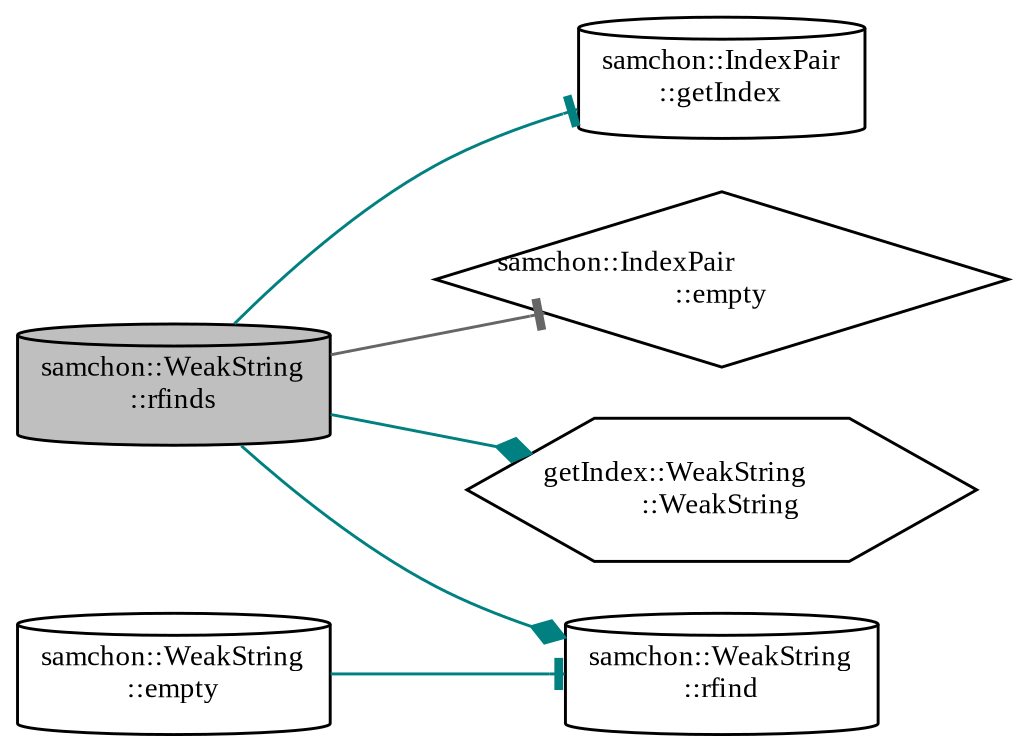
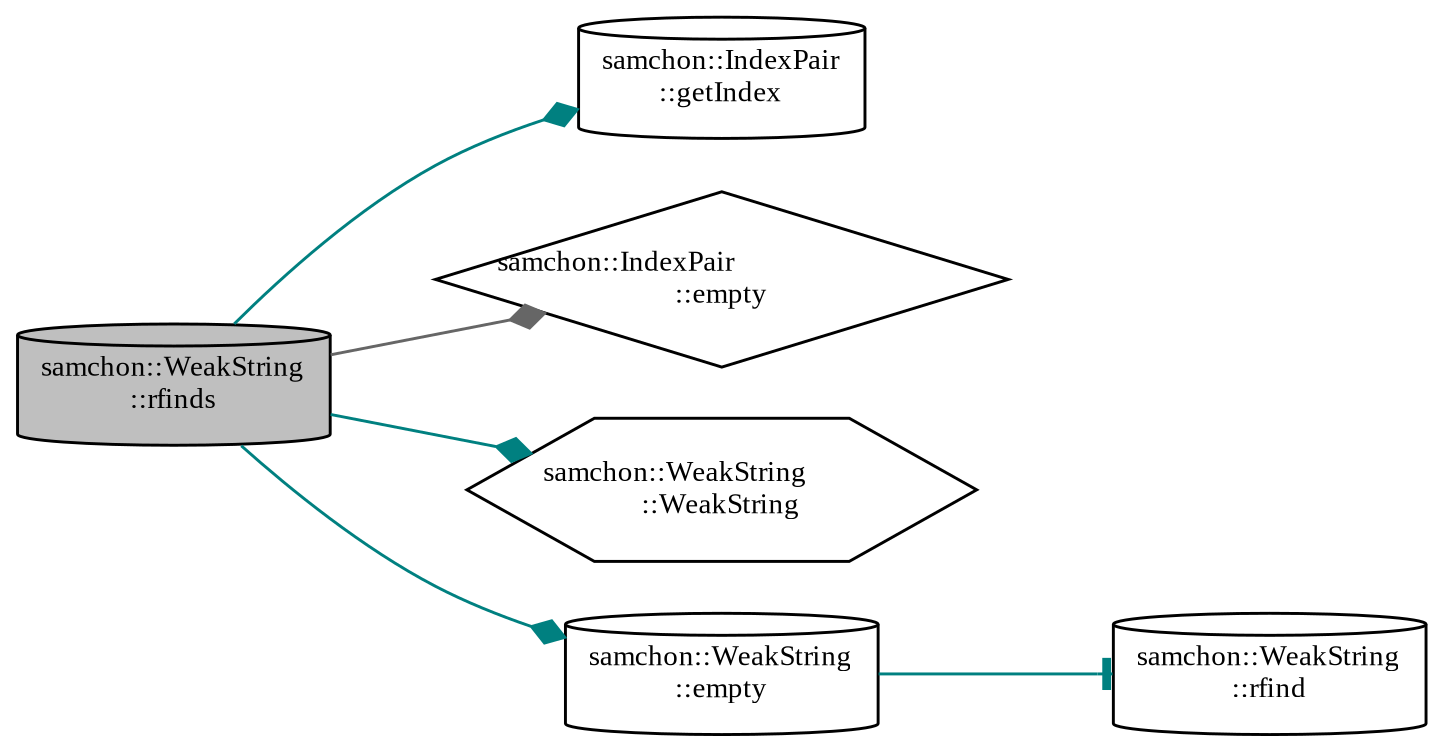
(385, 197) -> (377, 202)
(430, 335) -> (420, 337)
(722, 490) -> (722, 490)
(377, 551) -> (377, 551)
